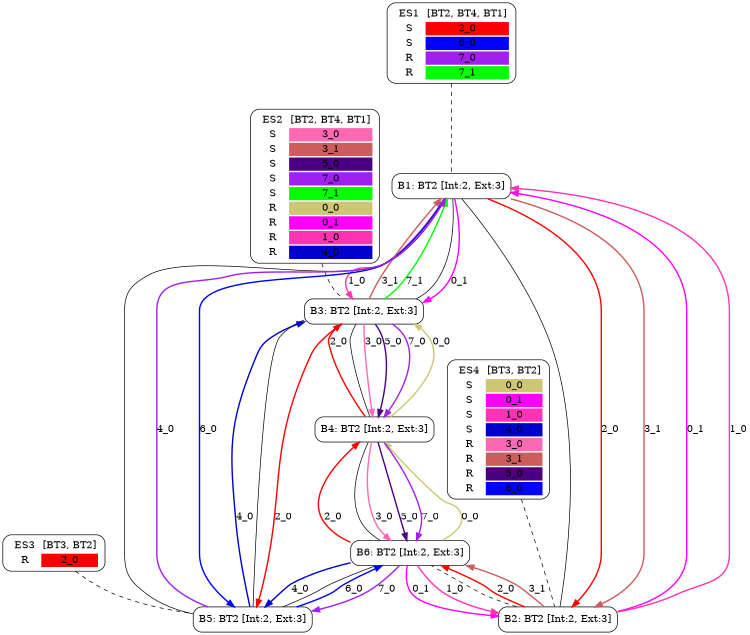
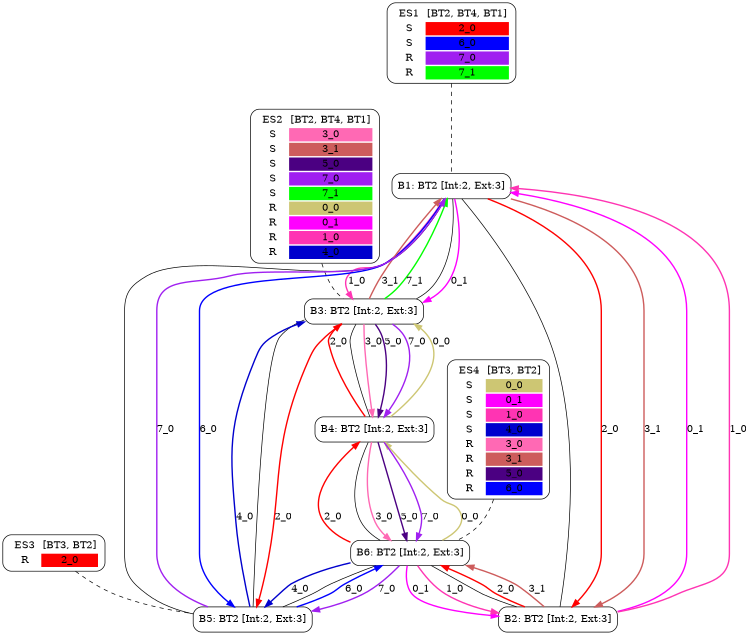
(166, 429) -> (166, 429)
(539, 553) -> (480, 524)
(473, 589) -> (473, 589)
